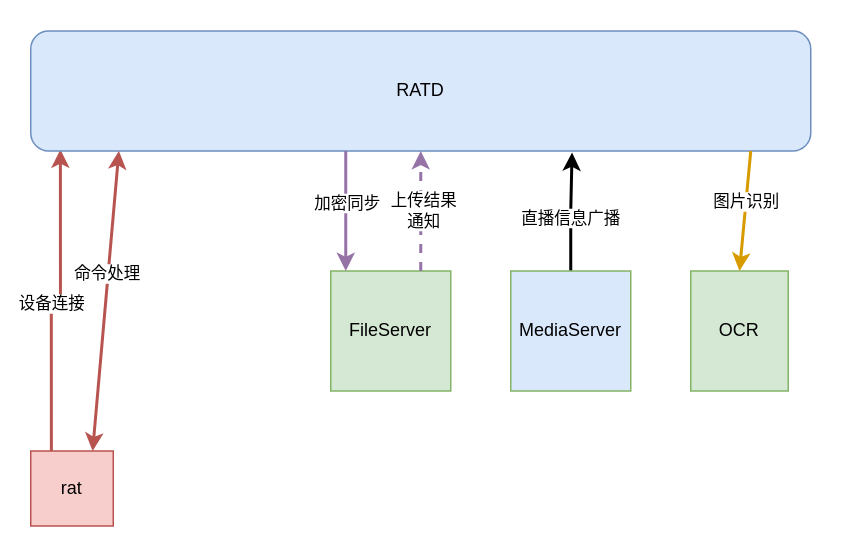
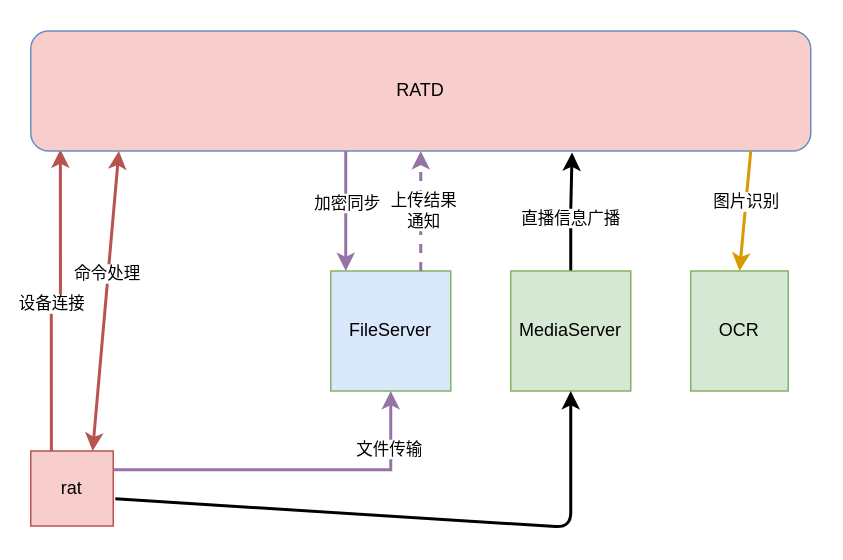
(421, 91) -> (421, 91)
(391, 331) -> (391, 331)
(571, 331) -> (571, 331)
none -> (285, 470)
none -> (400, 517)
